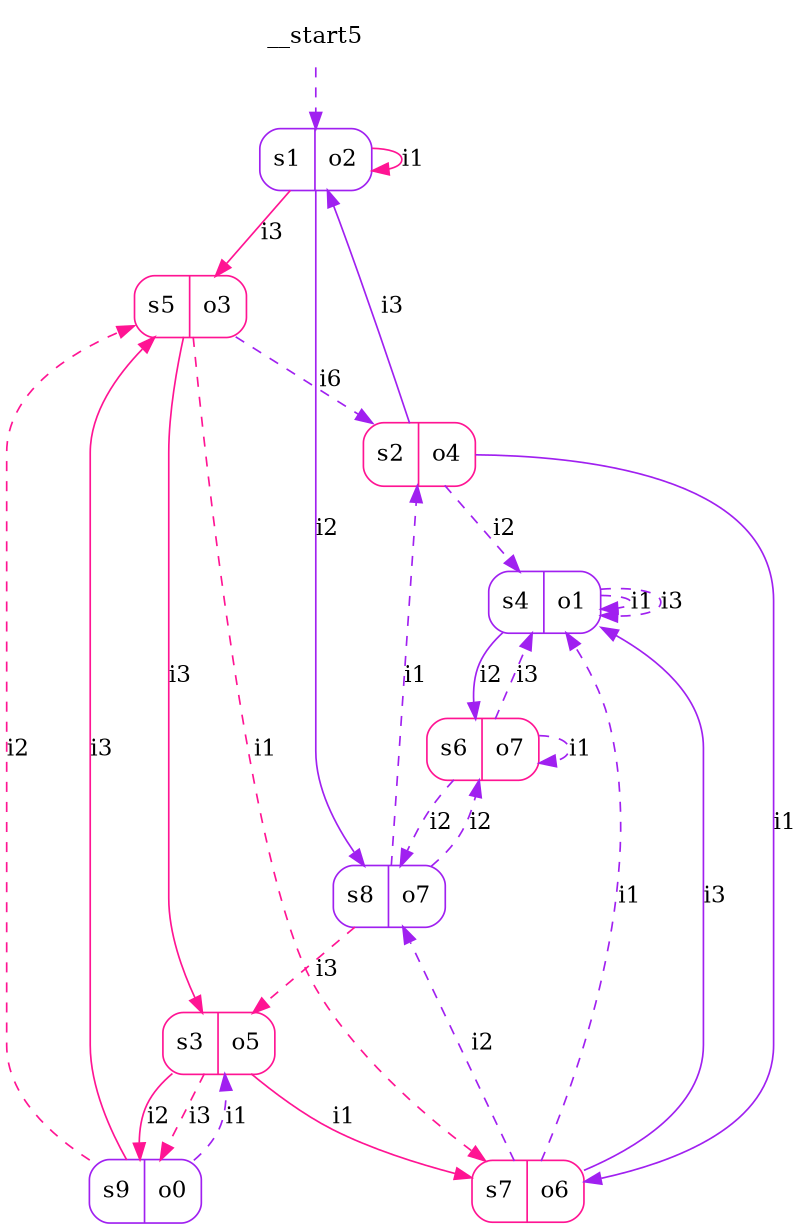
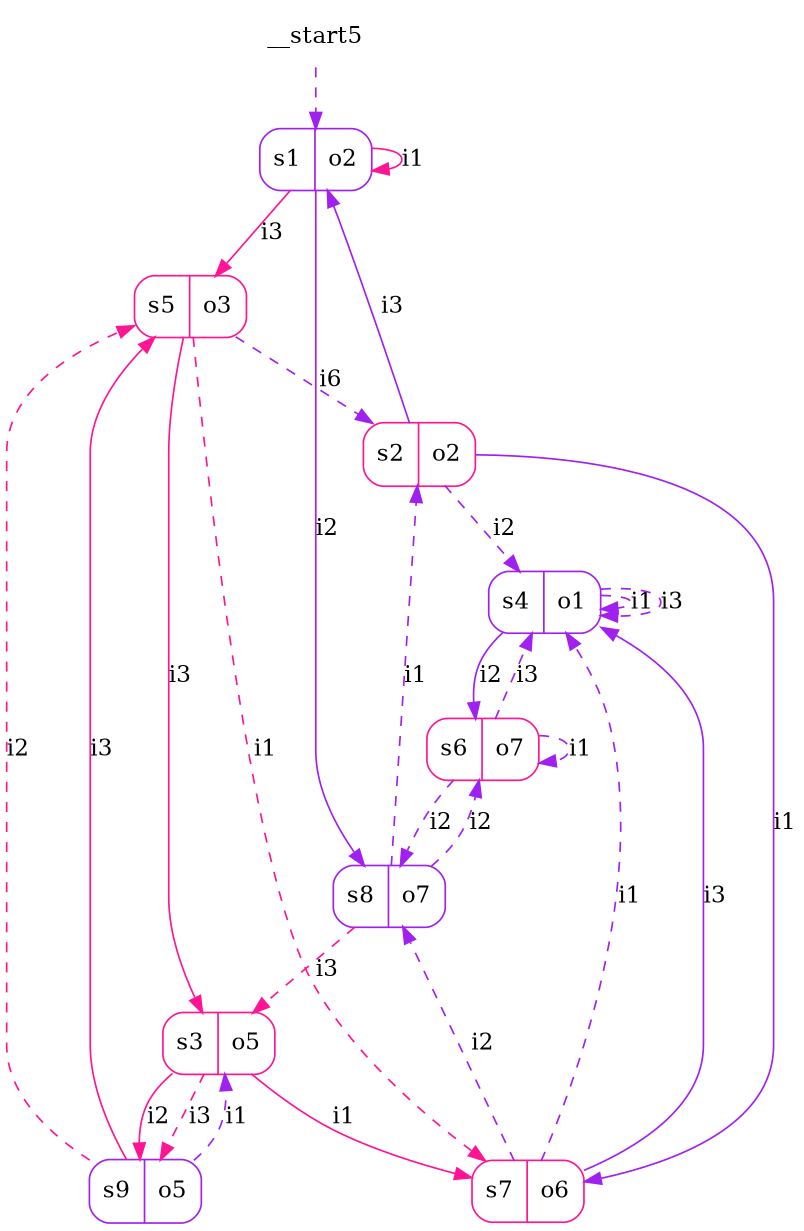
(447, 454) -> (447, 454)
(173, 1190) -> (173, 1190)
